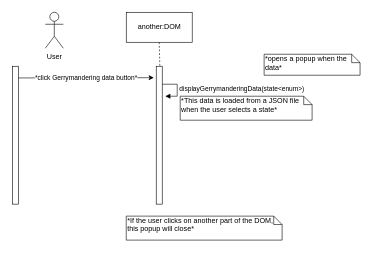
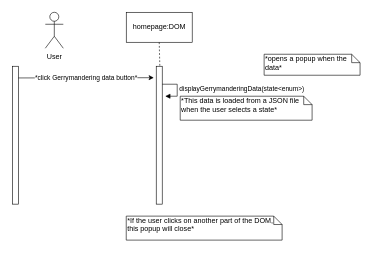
(160, 27) -> (160, 27)
